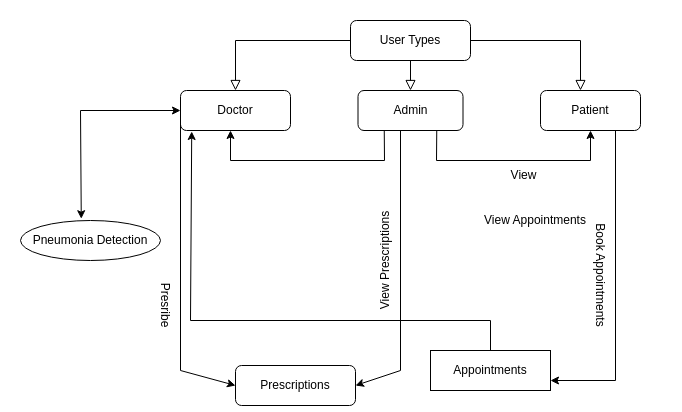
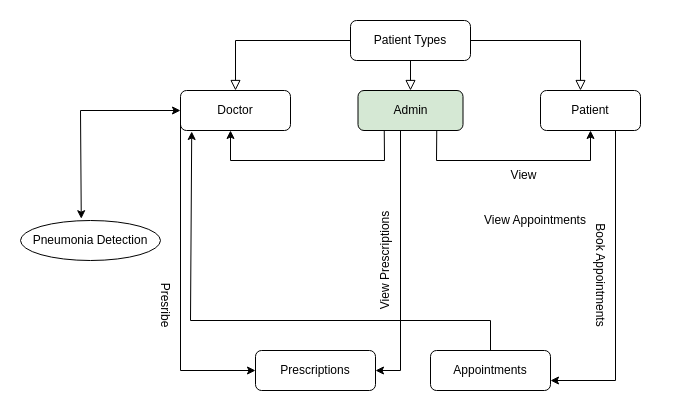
(411, 41) -> (411, 41)
(411, 111) -> (411, 111)
(491, 371) -> (491, 371)
(296, 386) -> (316, 371)
